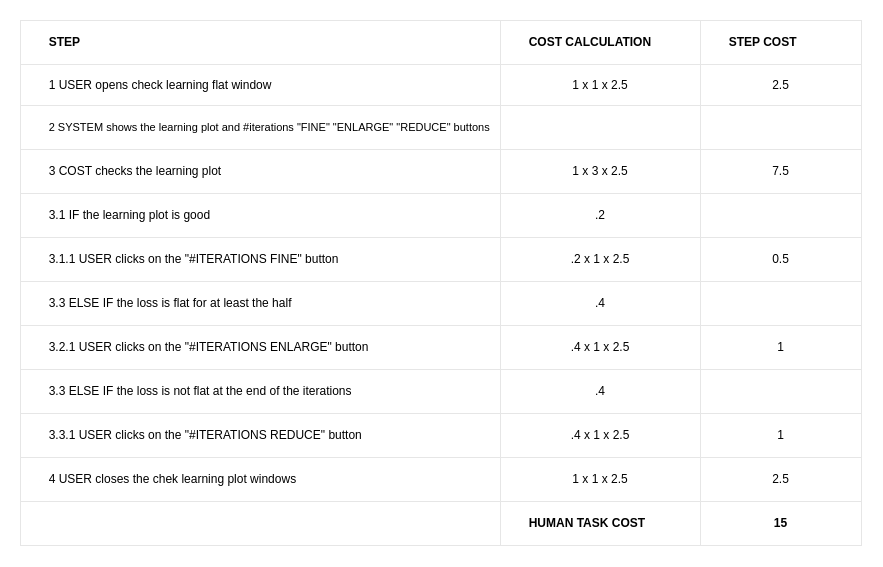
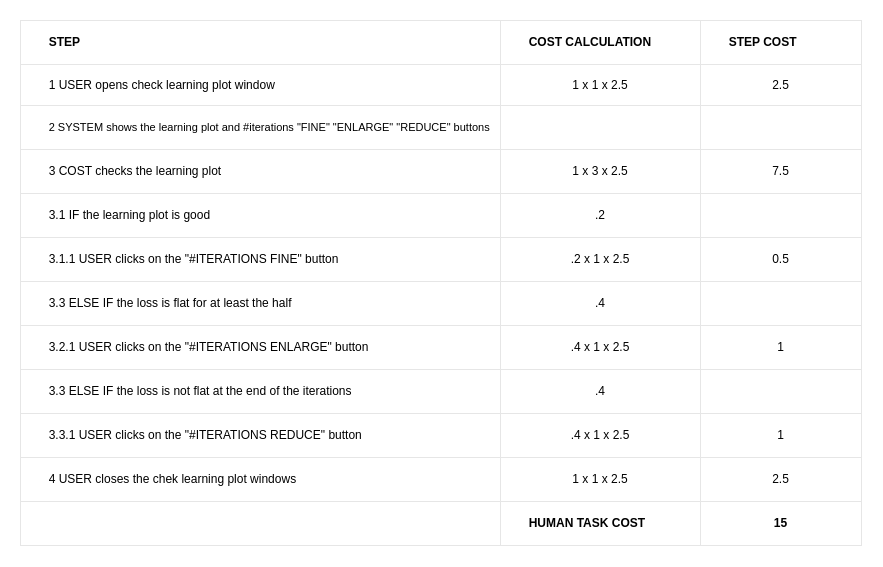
(138, 86) -> (138, 86)
